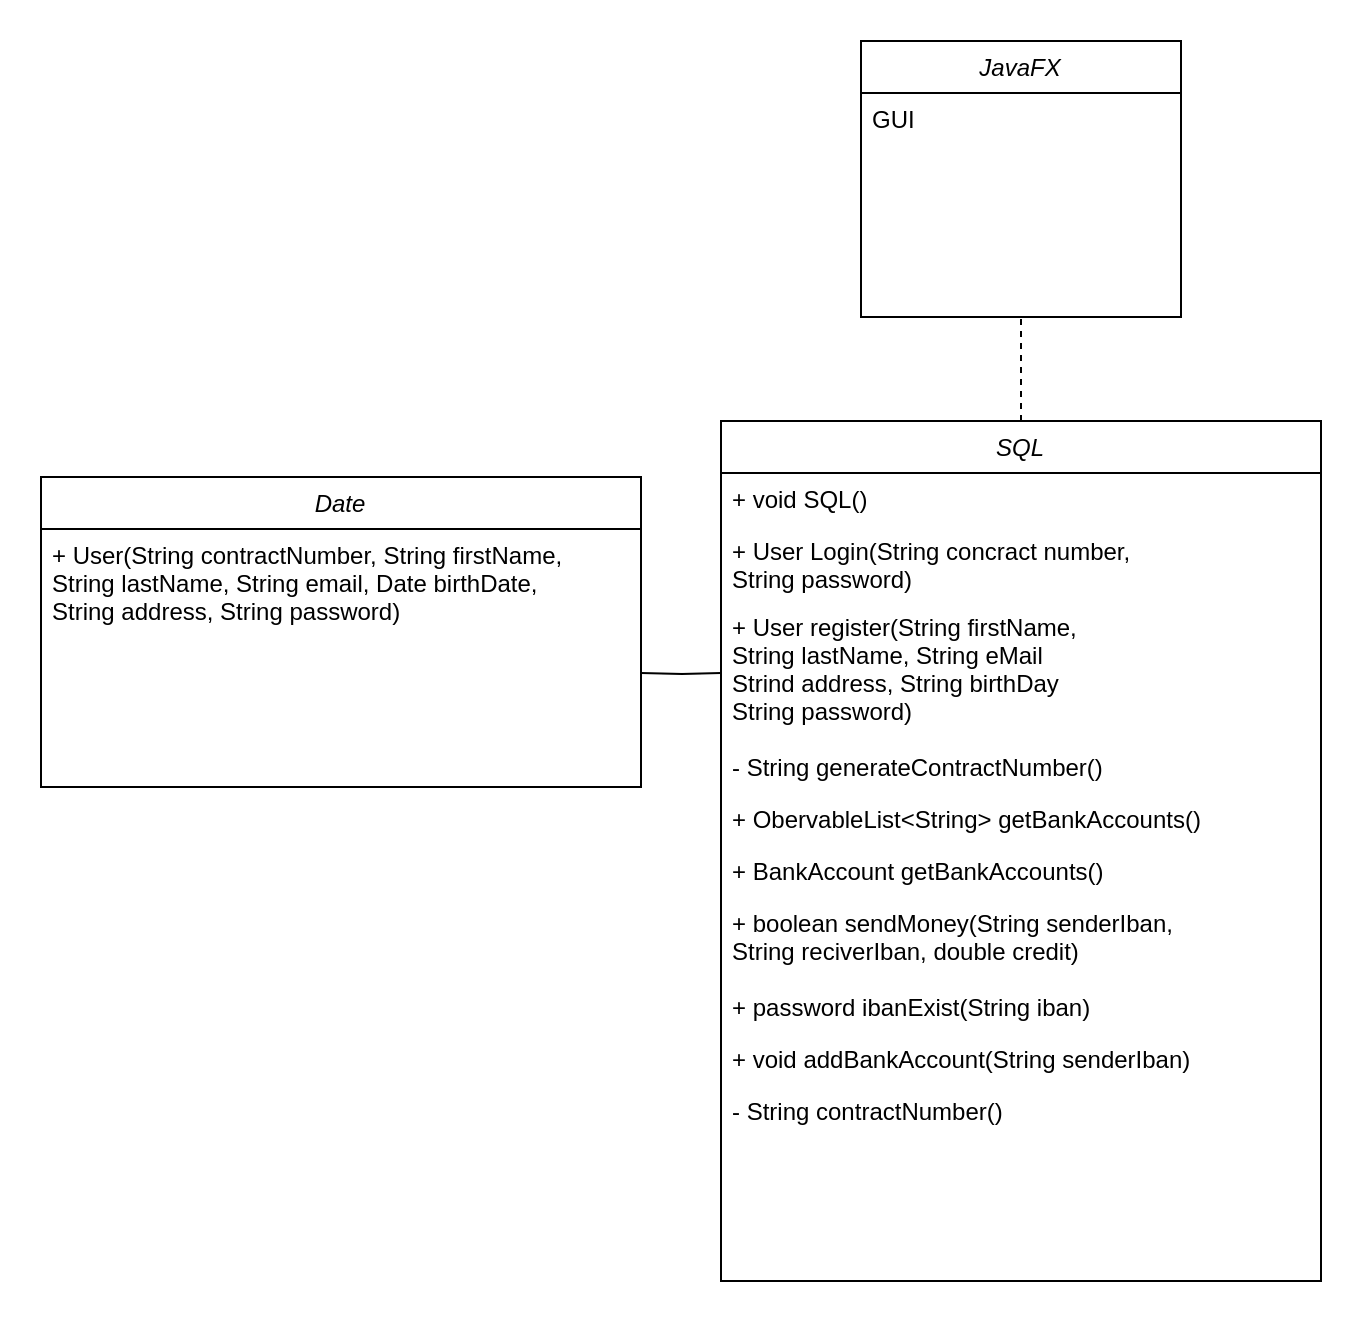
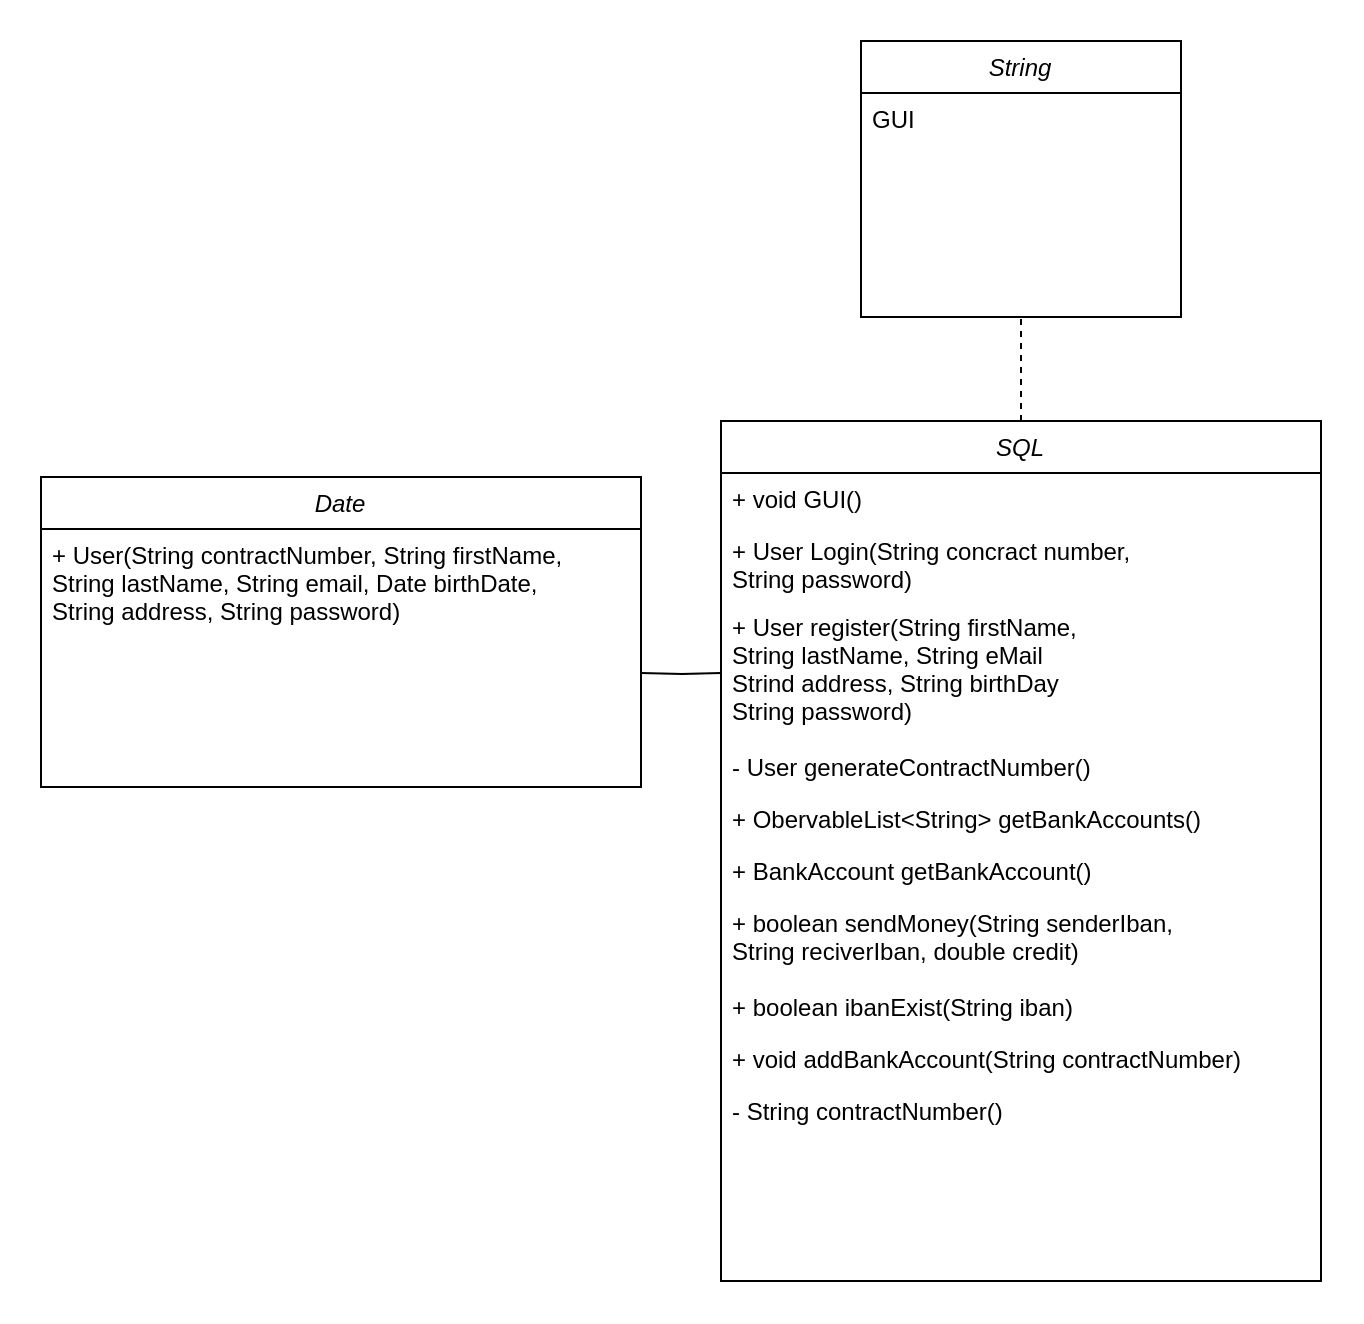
(1020, 68) -> (1020, 68)
(803, 500) -> (803, 500)
(944, 768) -> (934, 768)
(934, 872) -> (927, 872)
(932, 1008) -> (922, 1008)
(985, 1060) -> (1012, 1060)
